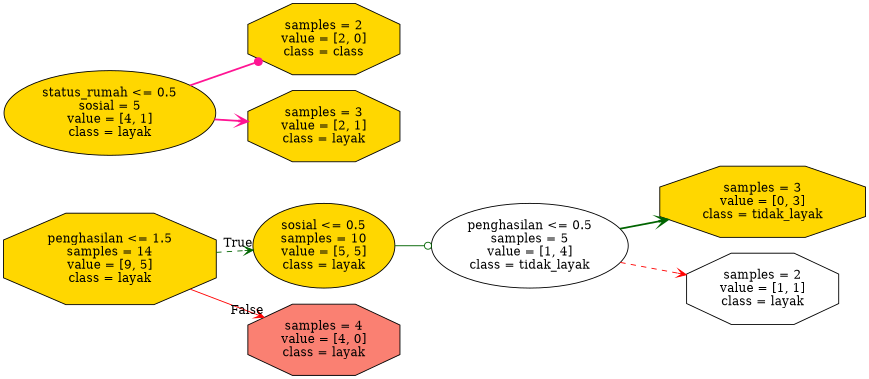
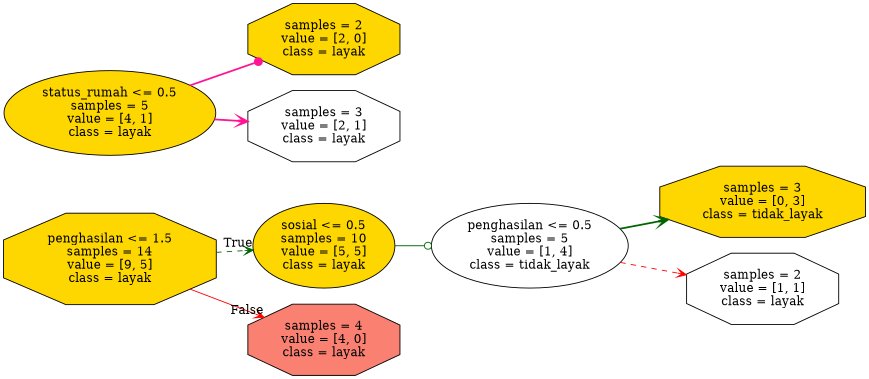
(324, 39) -> (324, 39)
(110, 113) -> (110, 113)
(324, 126) -> (324, 126)
